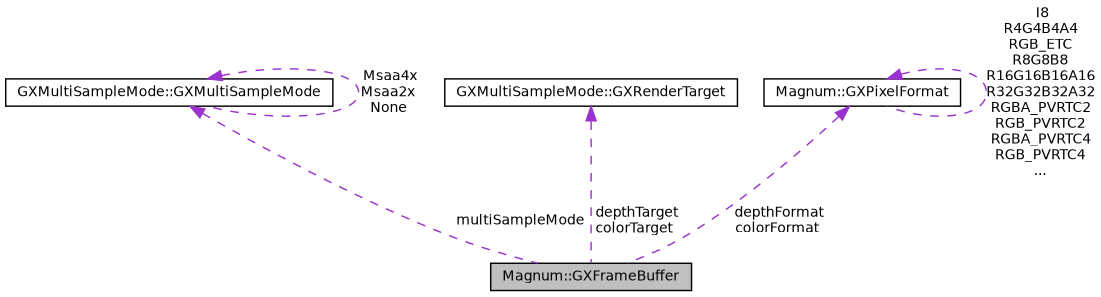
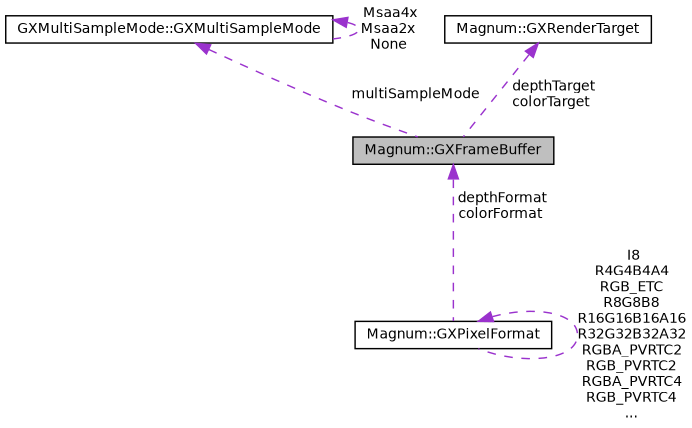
(591, 93) -> (548, 29)
(739, 200) -> (453, 250)
